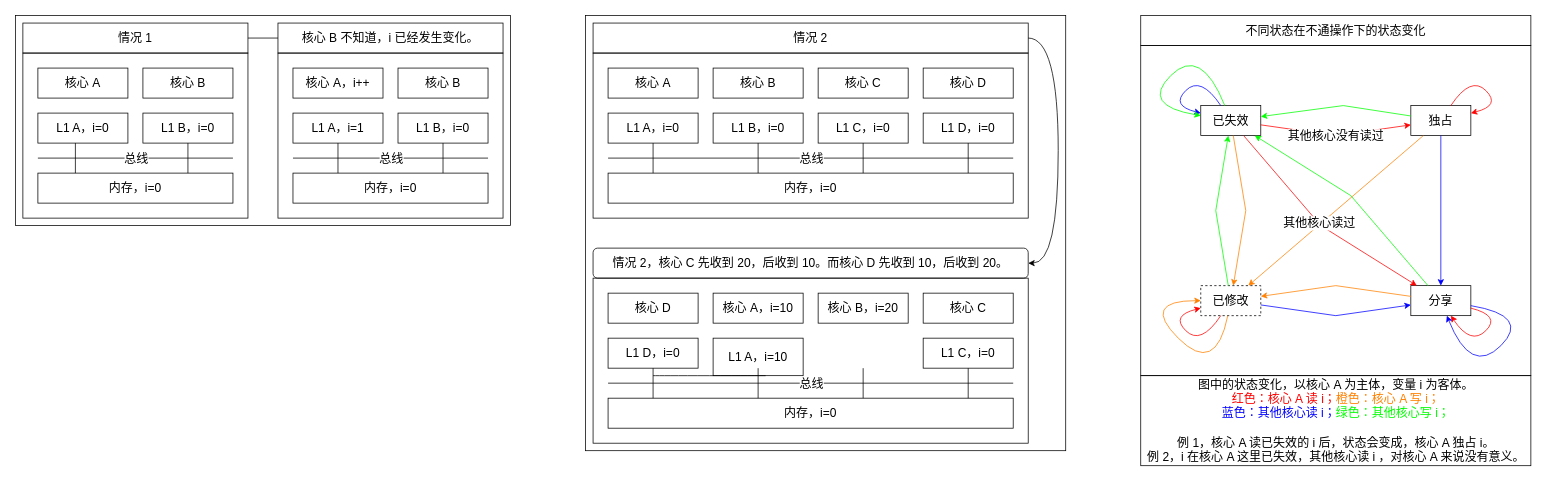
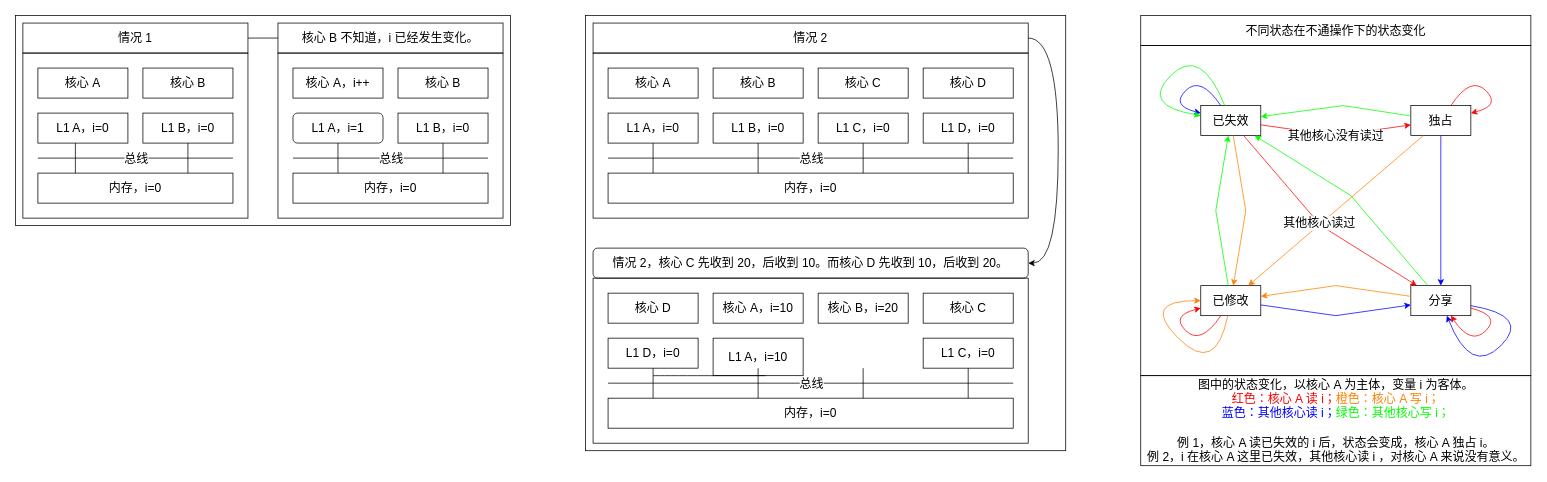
(338, 128) -> (338, 128)
(1230, 300) -> (1230, 300)
